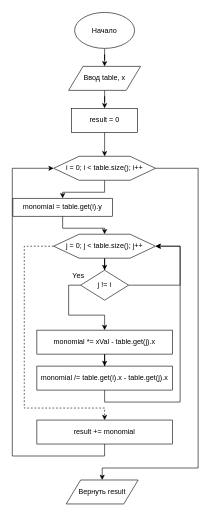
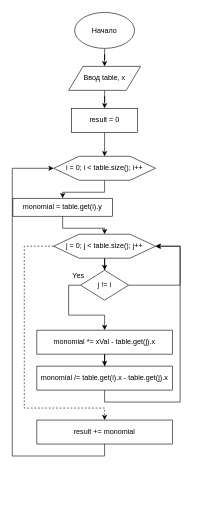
(102, 470) -> none
(102, 492) -> none
